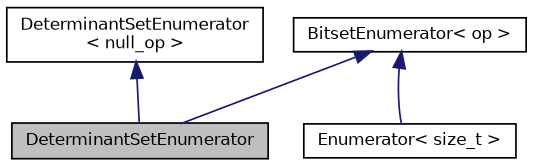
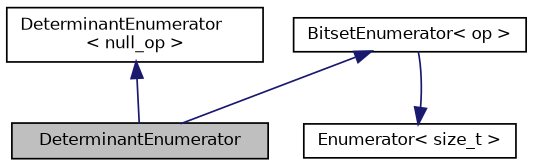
(135, 35) -> (135, 35)
(399, 96) -> (421, 79)
(140, 141) -> (140, 141)
